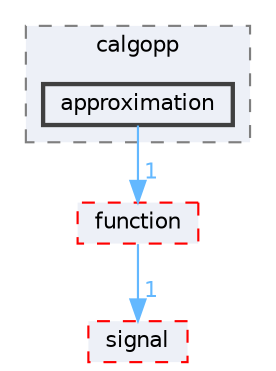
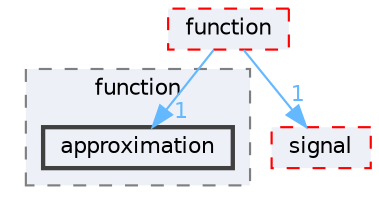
(138, 46) -> (138, 89)
(138, 156) -> (188, 83)
